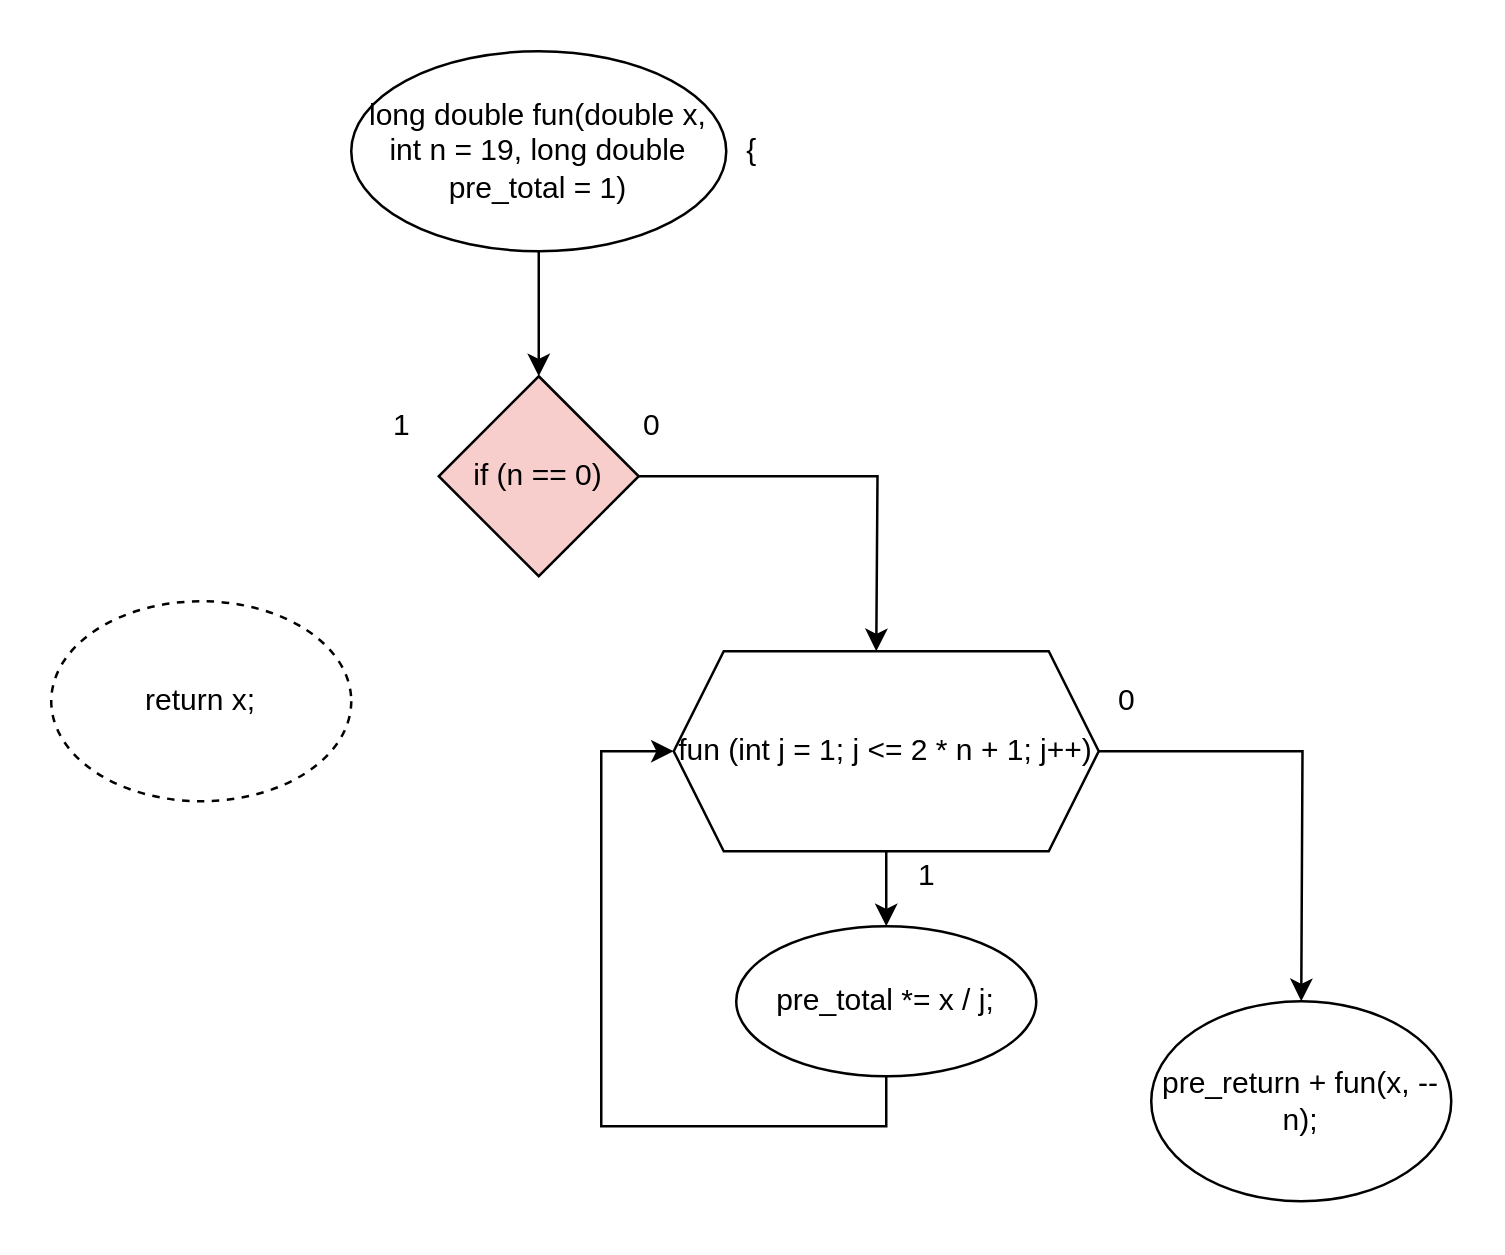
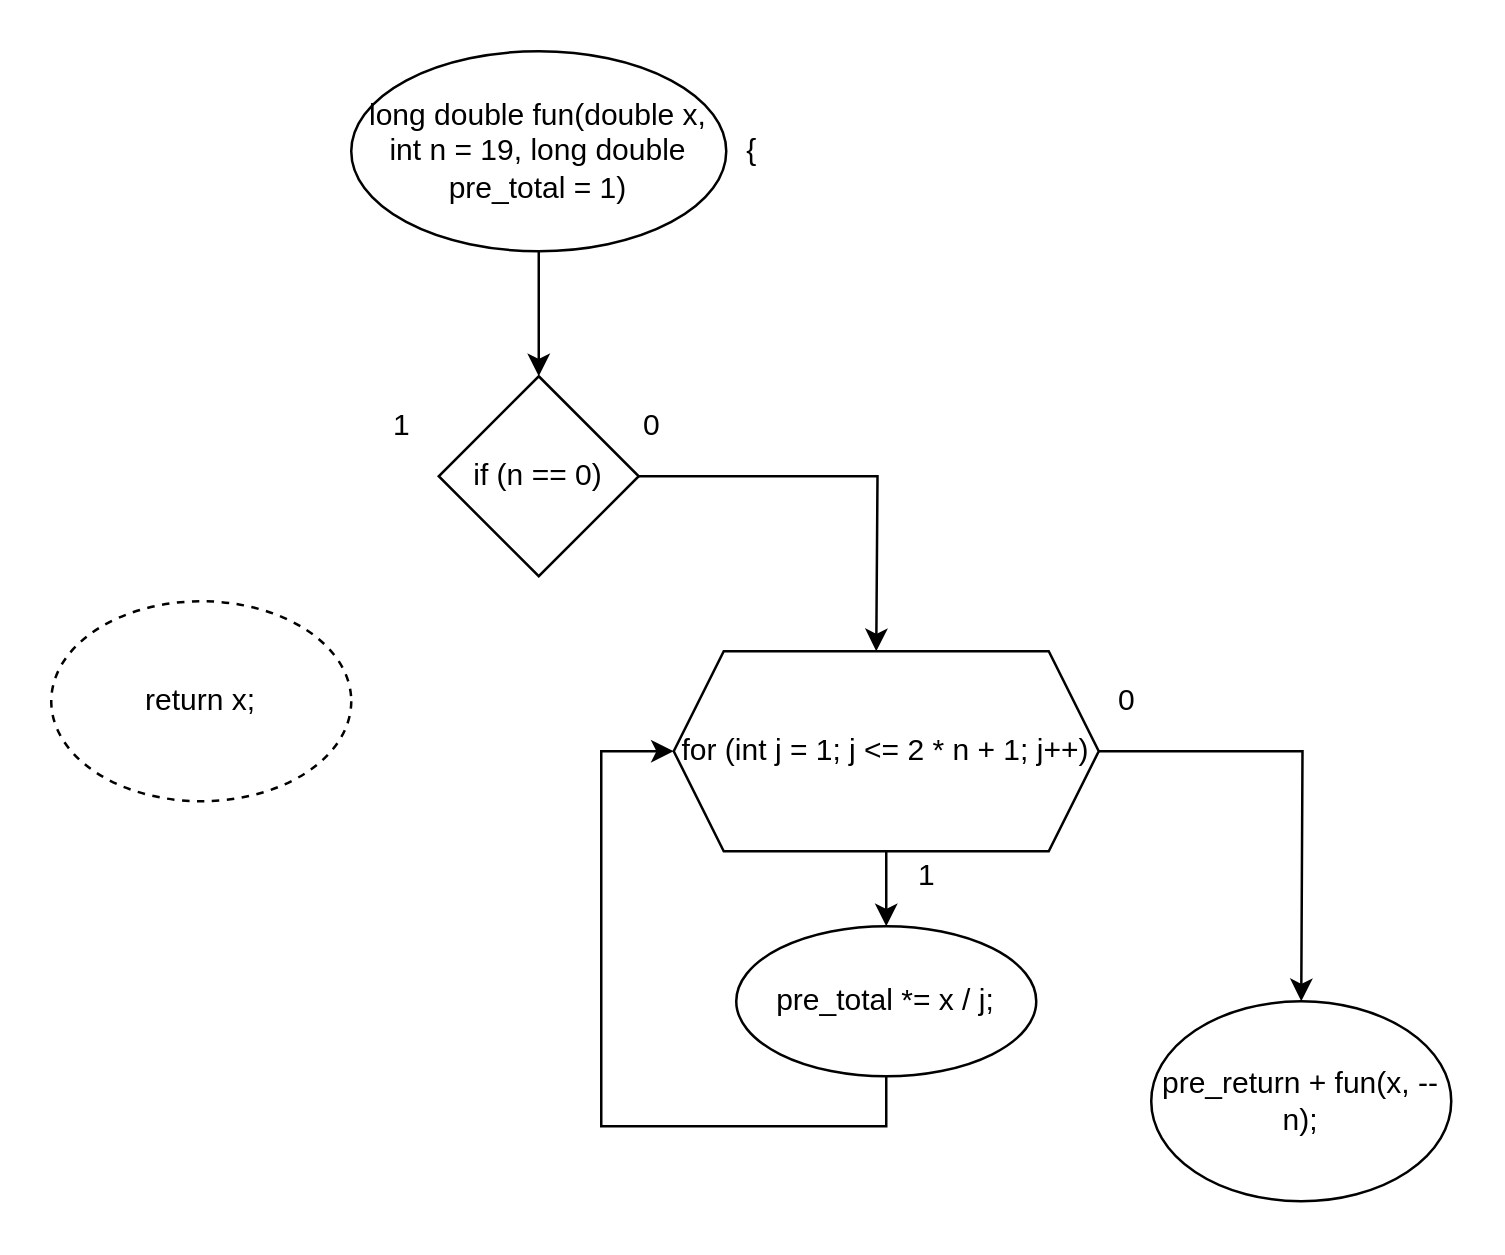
(539, 476) -> (539, 476)
(886, 751) -> (886, 751)
